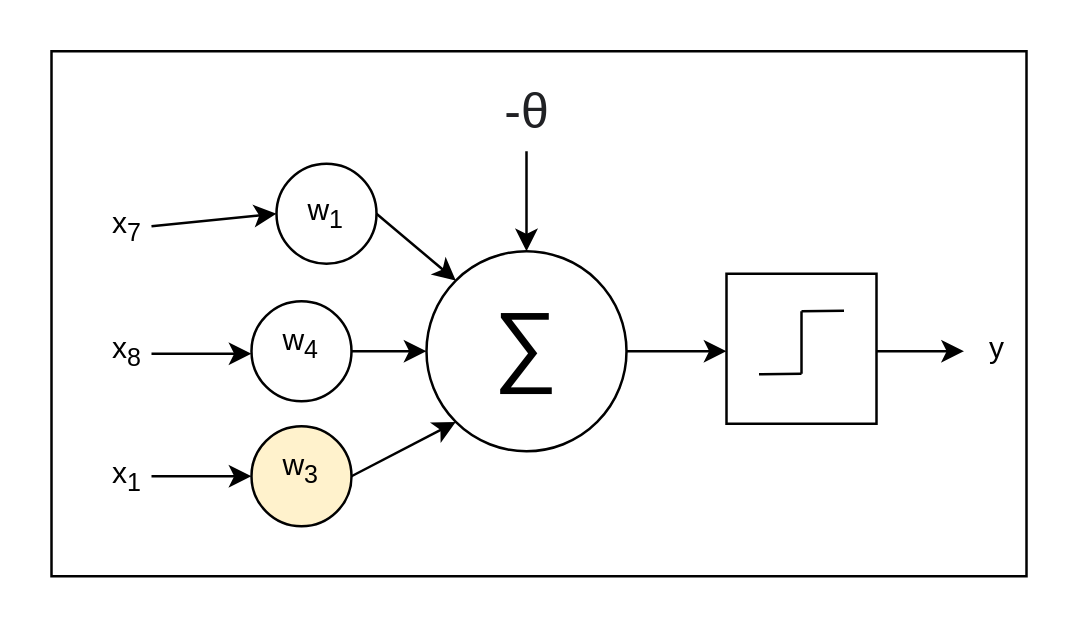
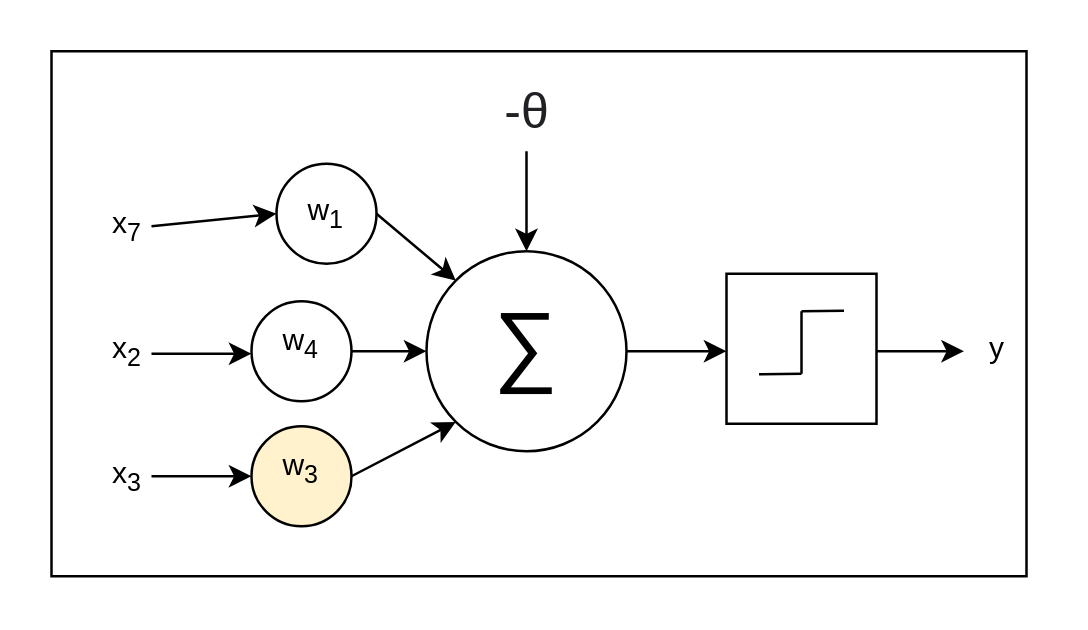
(128, 351) -> (128, 351)
(128, 476) -> (128, 476)
